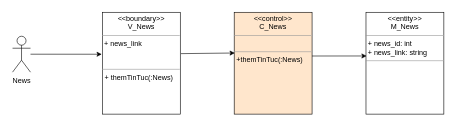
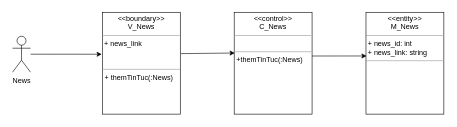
(273, 63) -> (273, 63)
